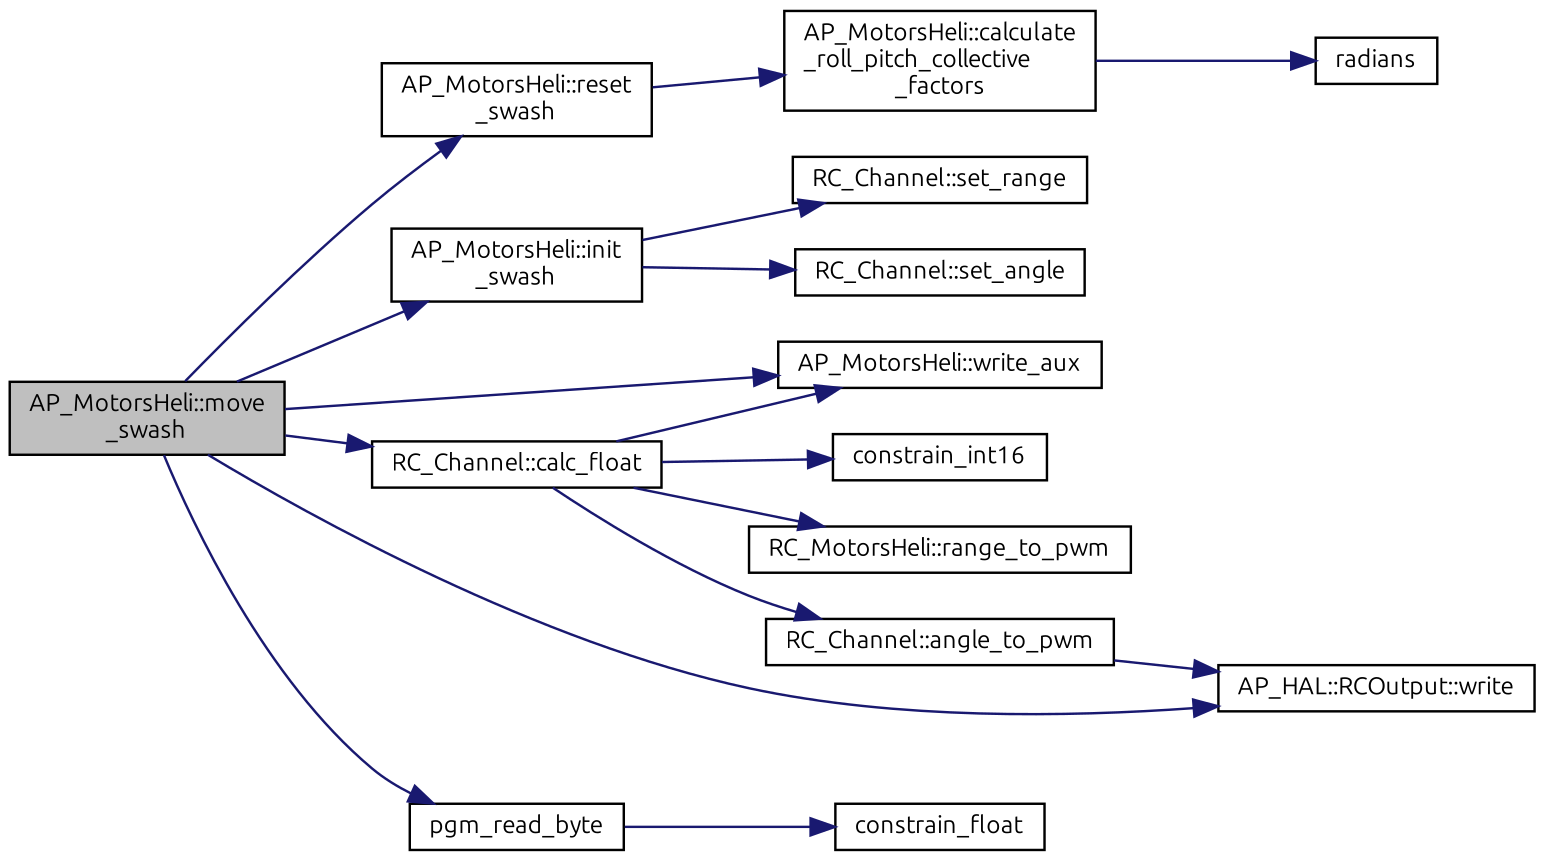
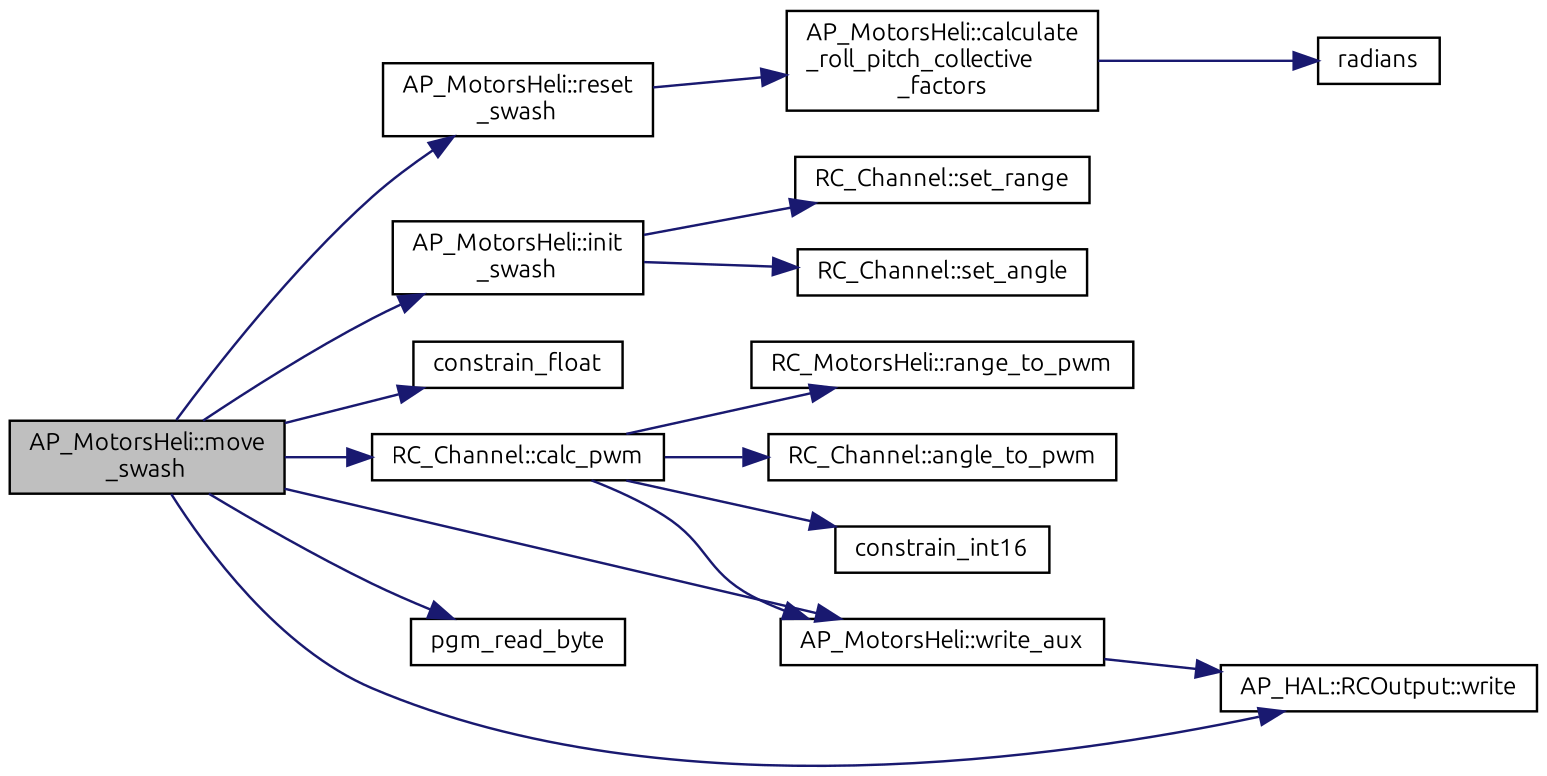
(517, 465) -> (518, 457)
(1154, 665) -> (1150, 664)
(717, 827) -> (342, 409)
